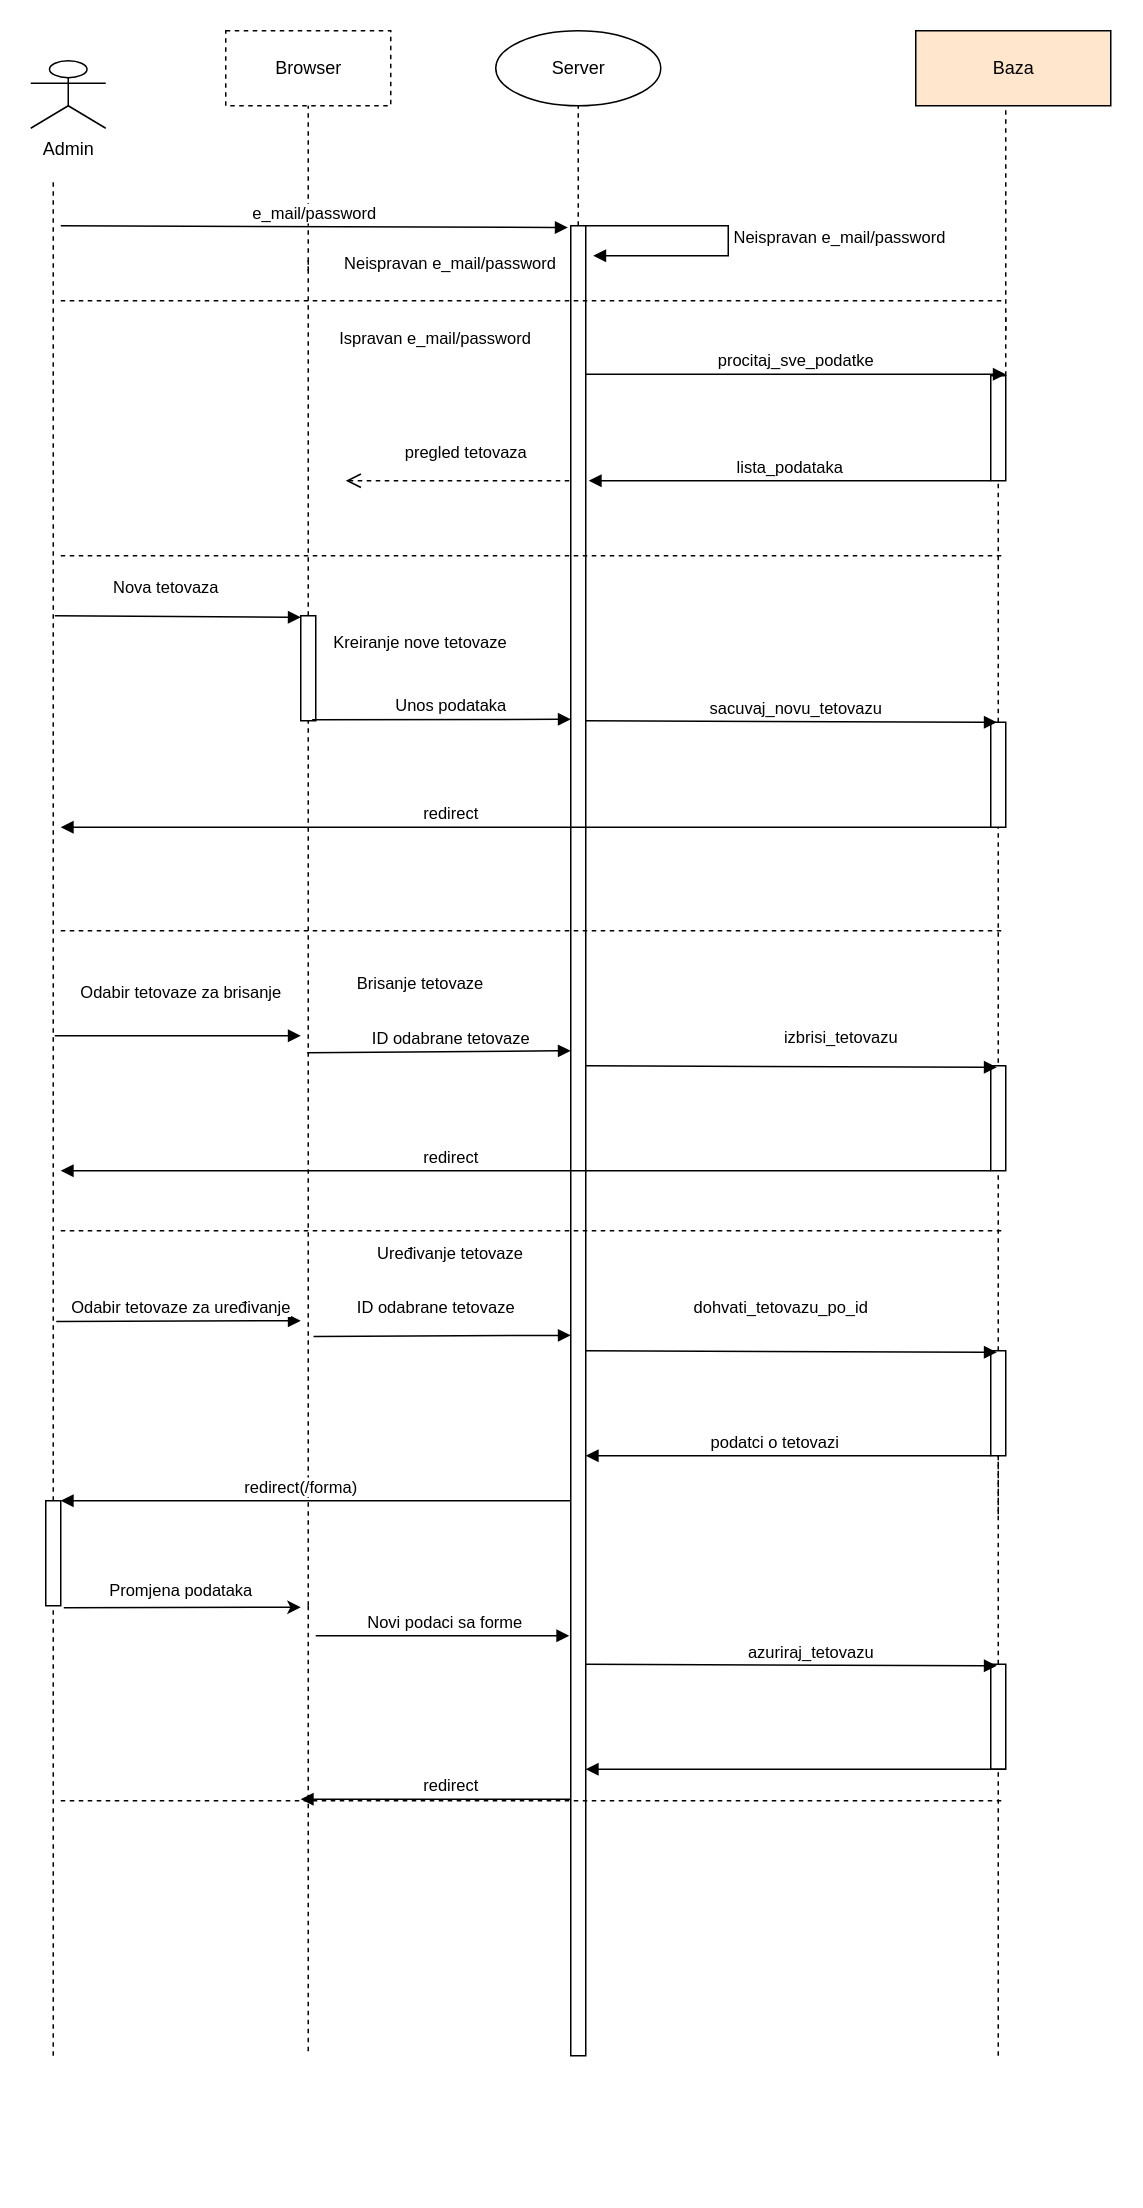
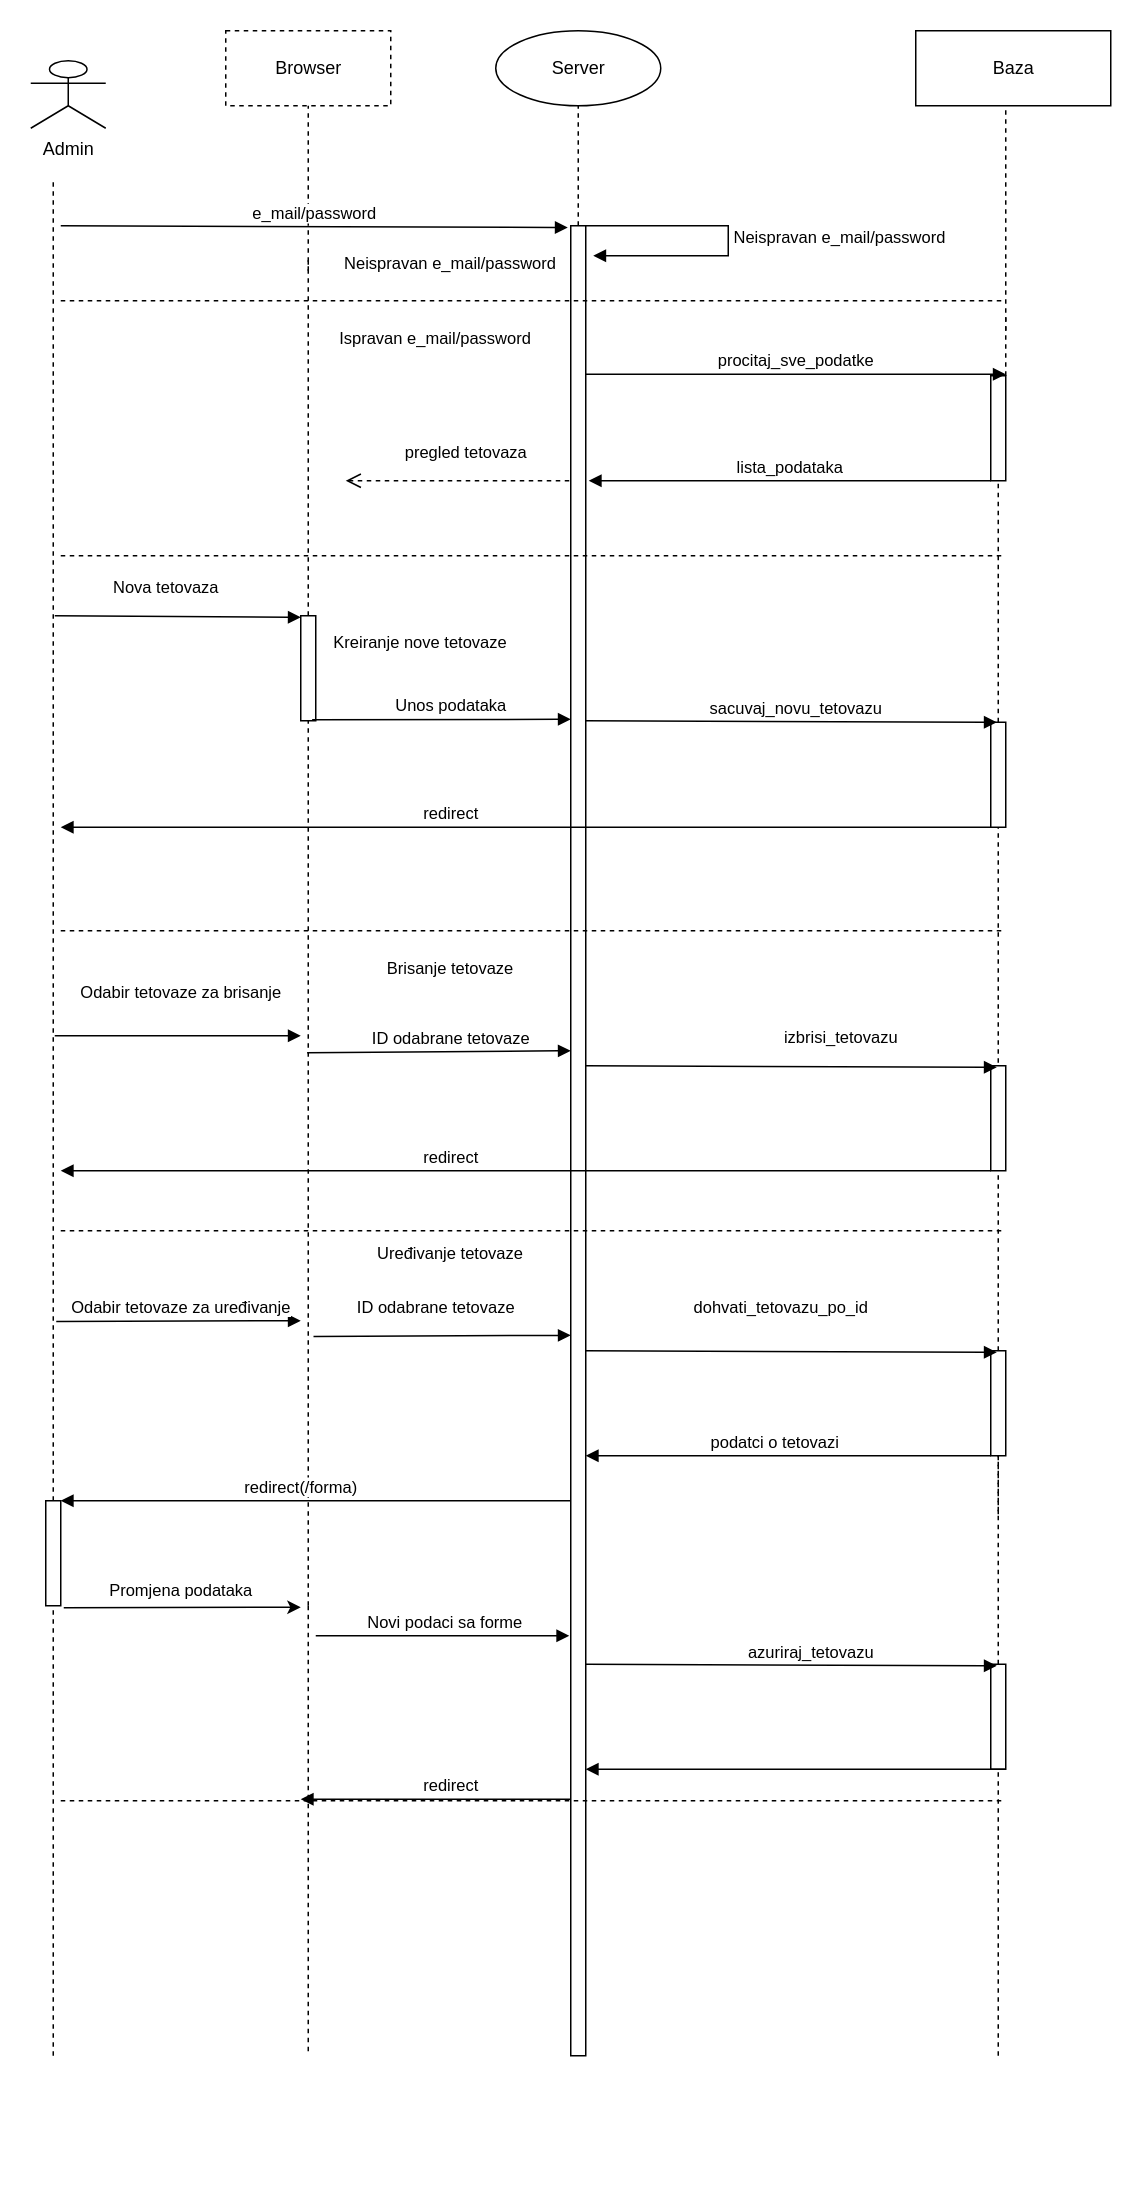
(1013, 68) -> (1013, 68)
(421, 983) -> (451, 968)
